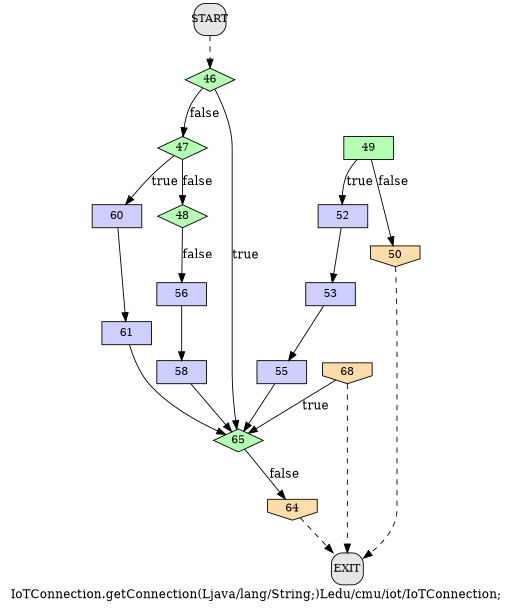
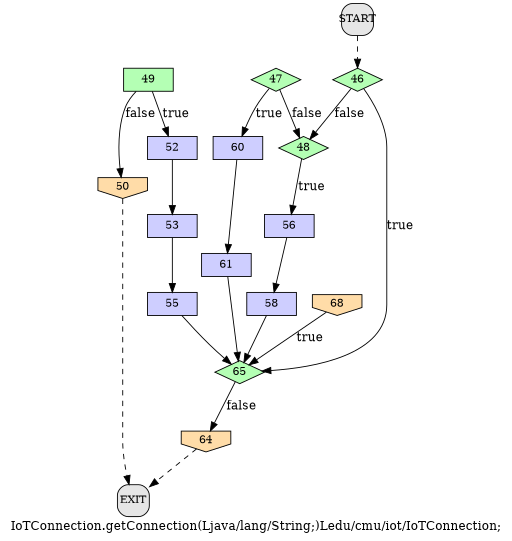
(190, 106) -> (333, 110)
(198, 255) -> (312, 187)
(347, 464) -> none
